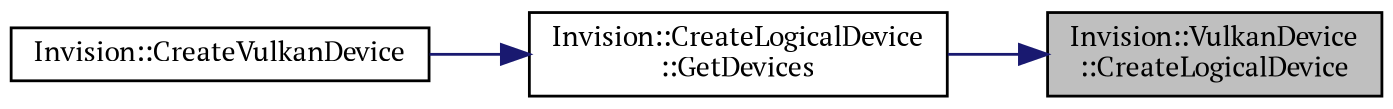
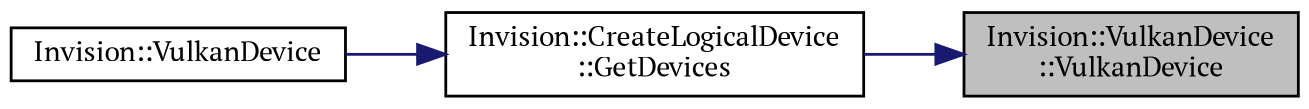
(220, 54) -> (178, 54)
(1215, 54) -> (1131, 54)
